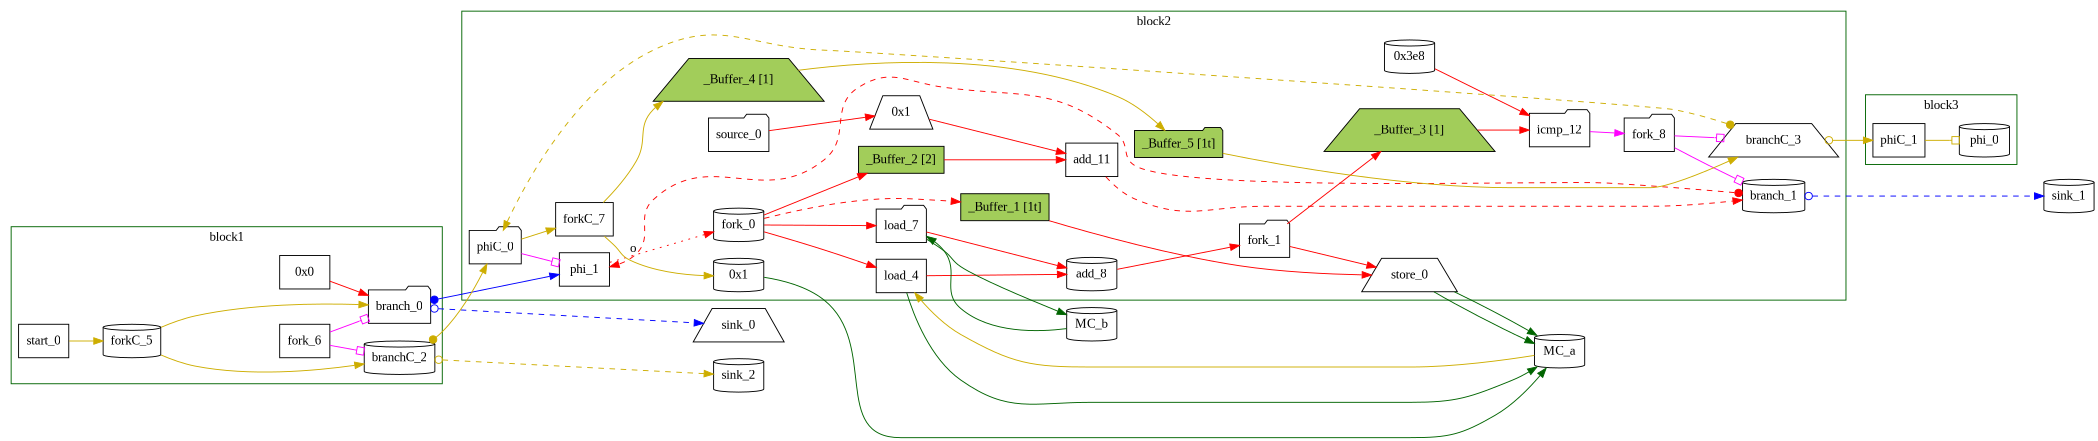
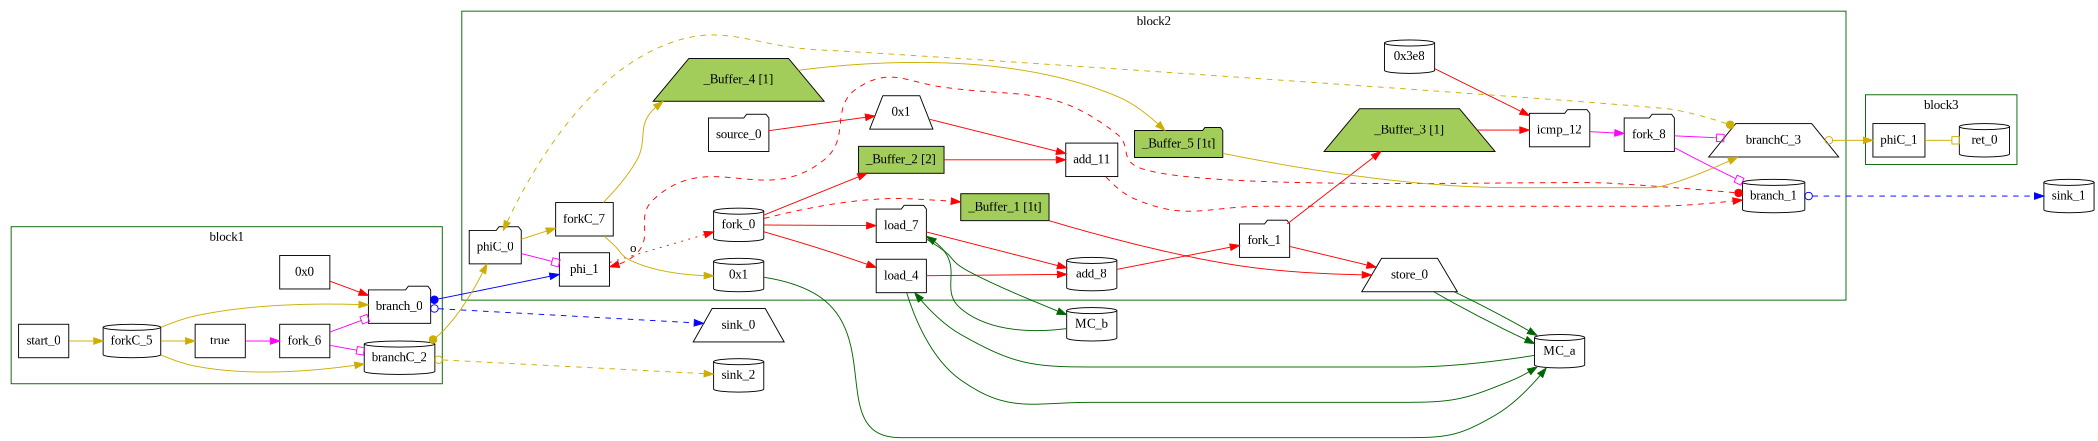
(1984, 140) -> (1984, 140)
none -> (220, 341)
(1218, 367) -> (1218, 367)
